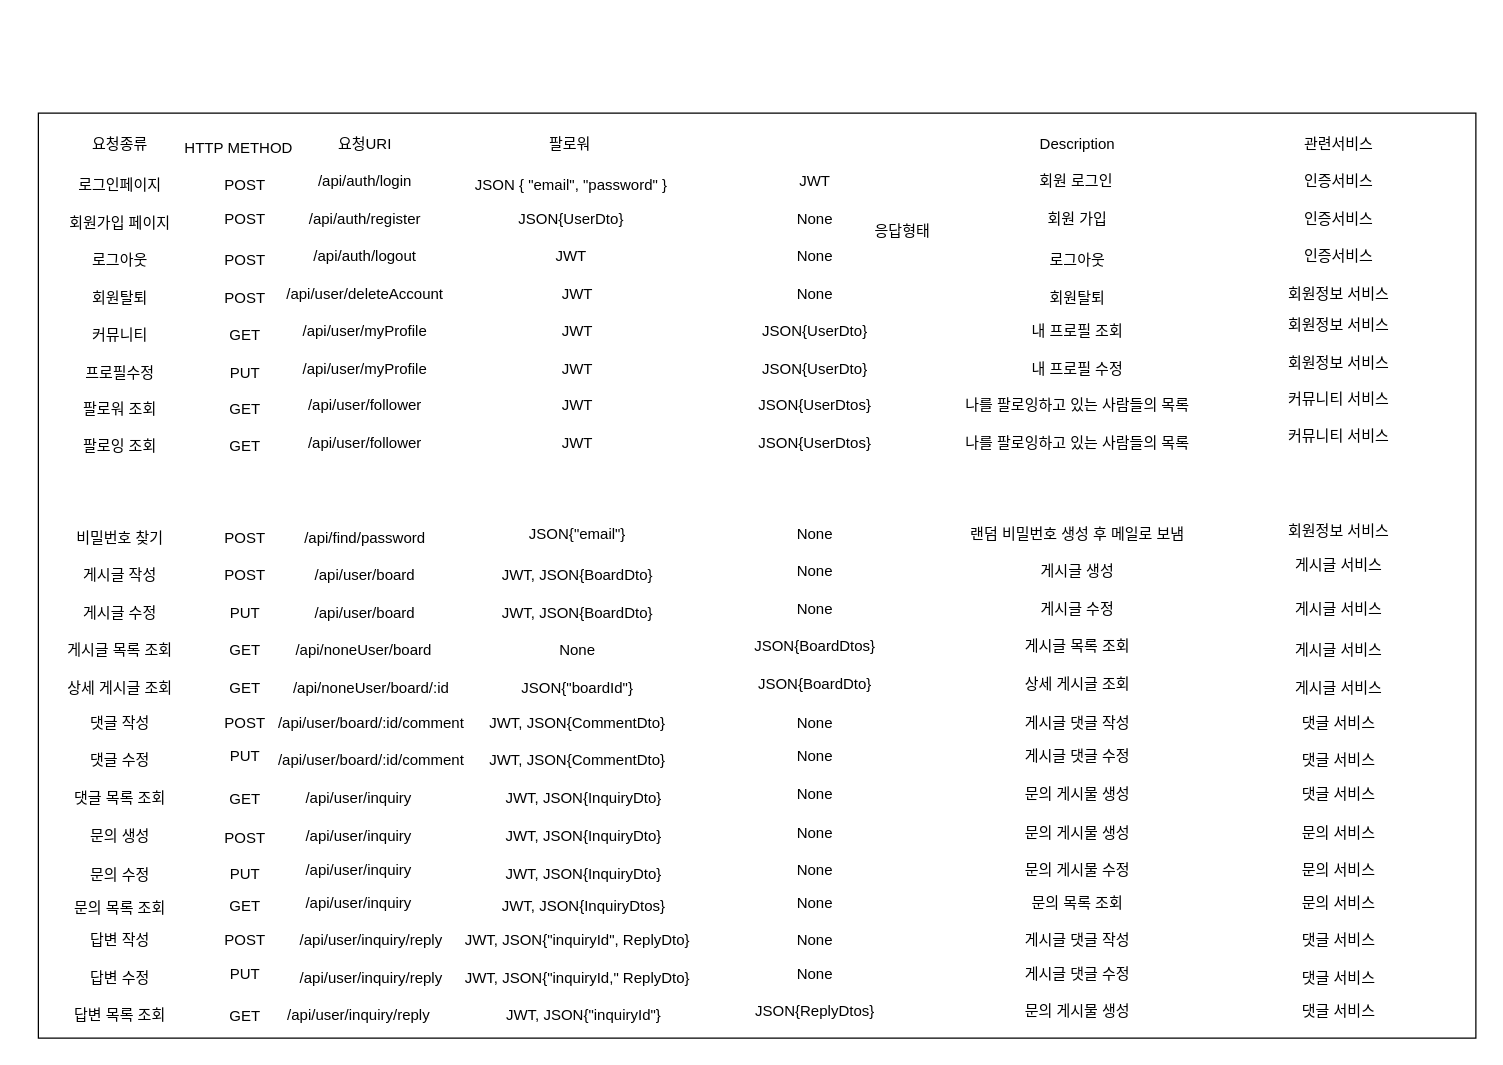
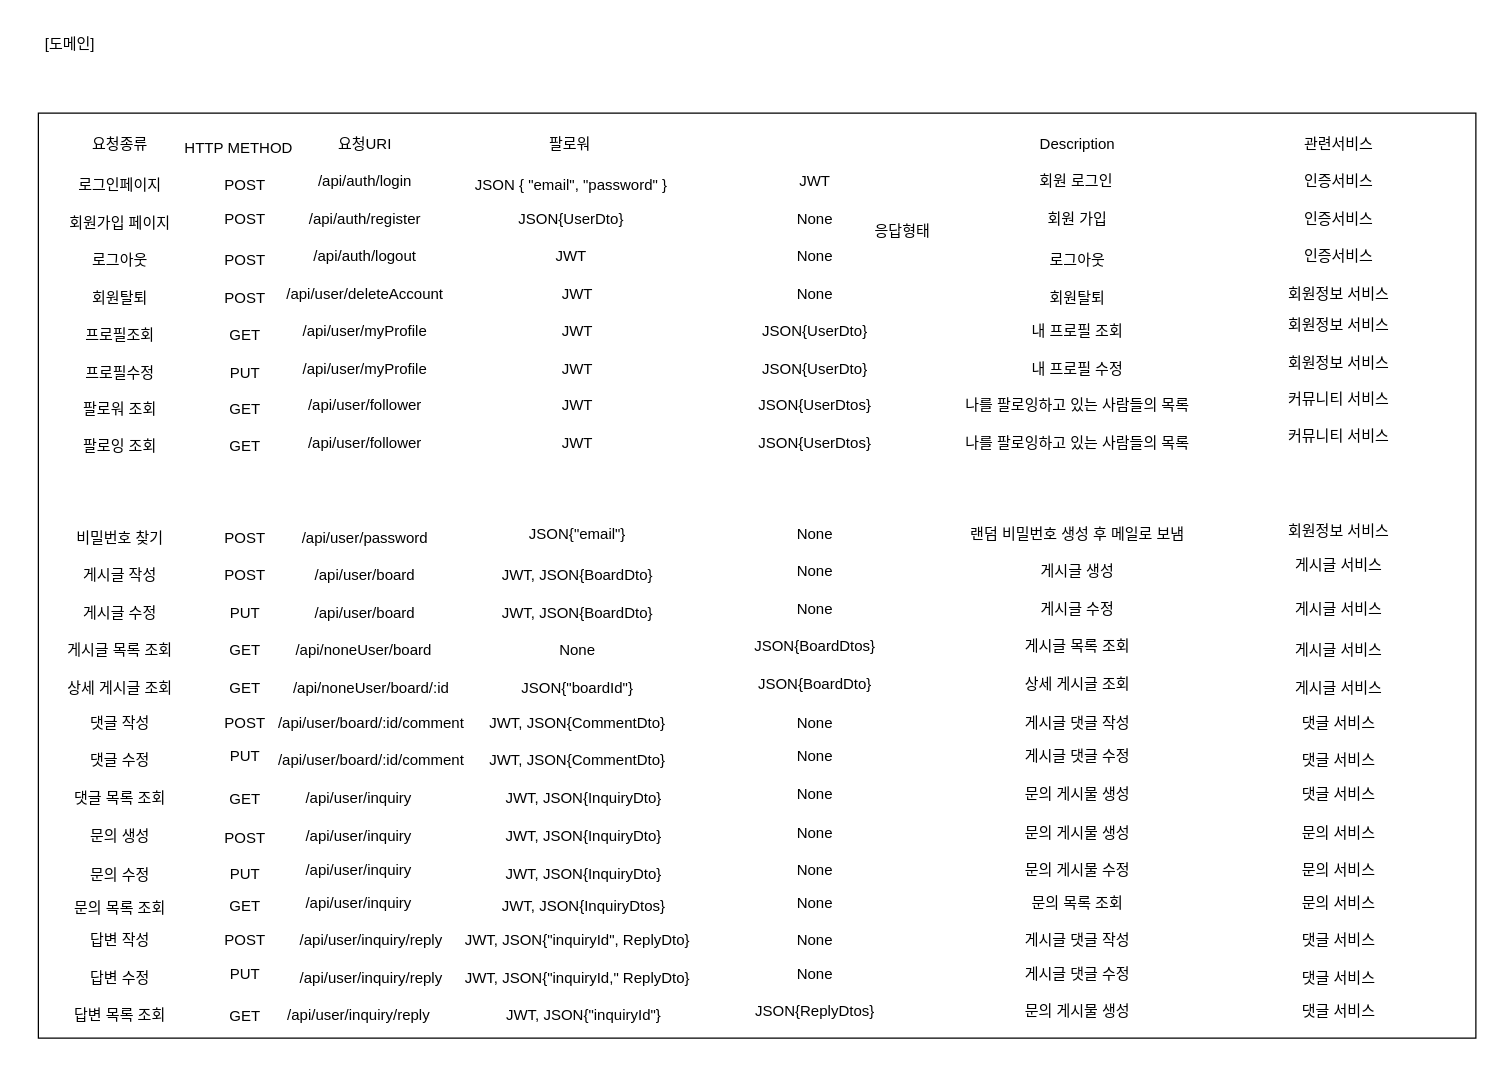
none -> (69, 44)
(120, 336) -> (120, 336)
(365, 538) -> (365, 538)
